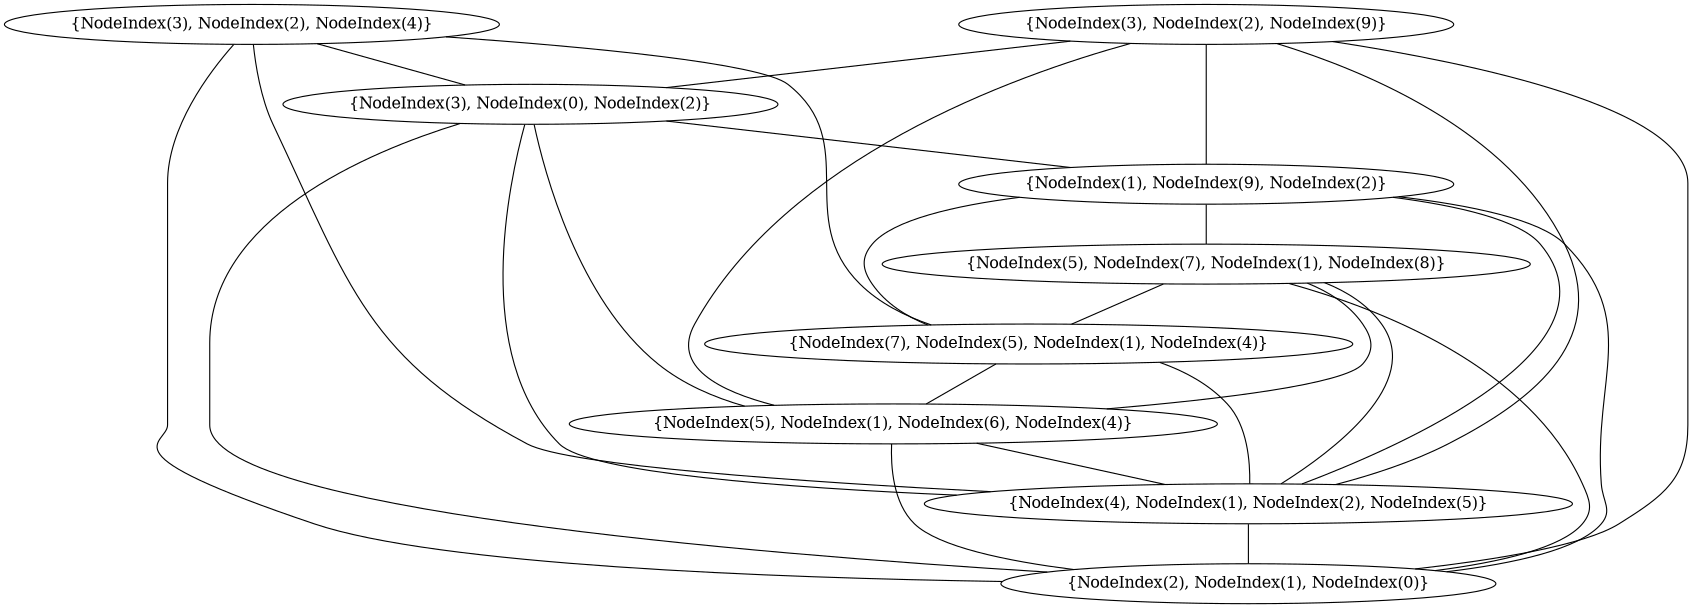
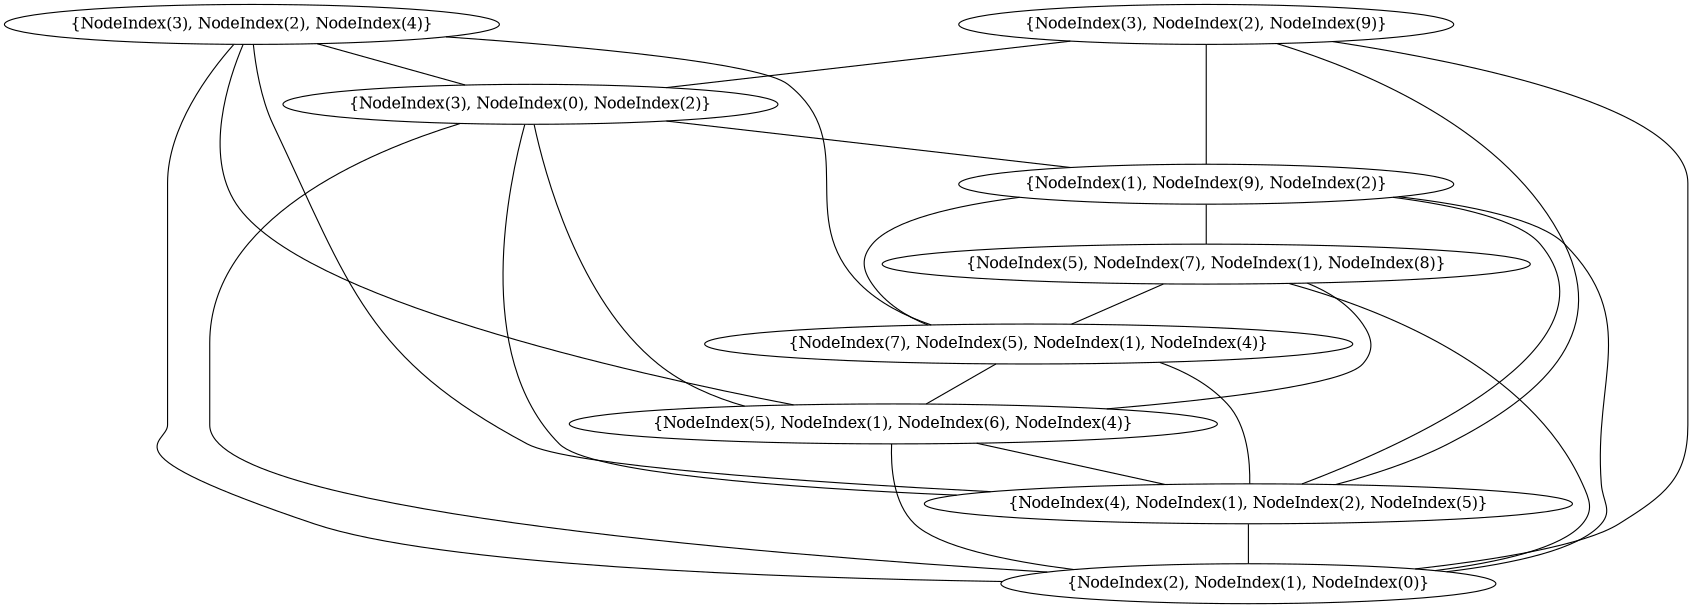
(843, 170) -> (423, 310)
(1383, 389) -> none
